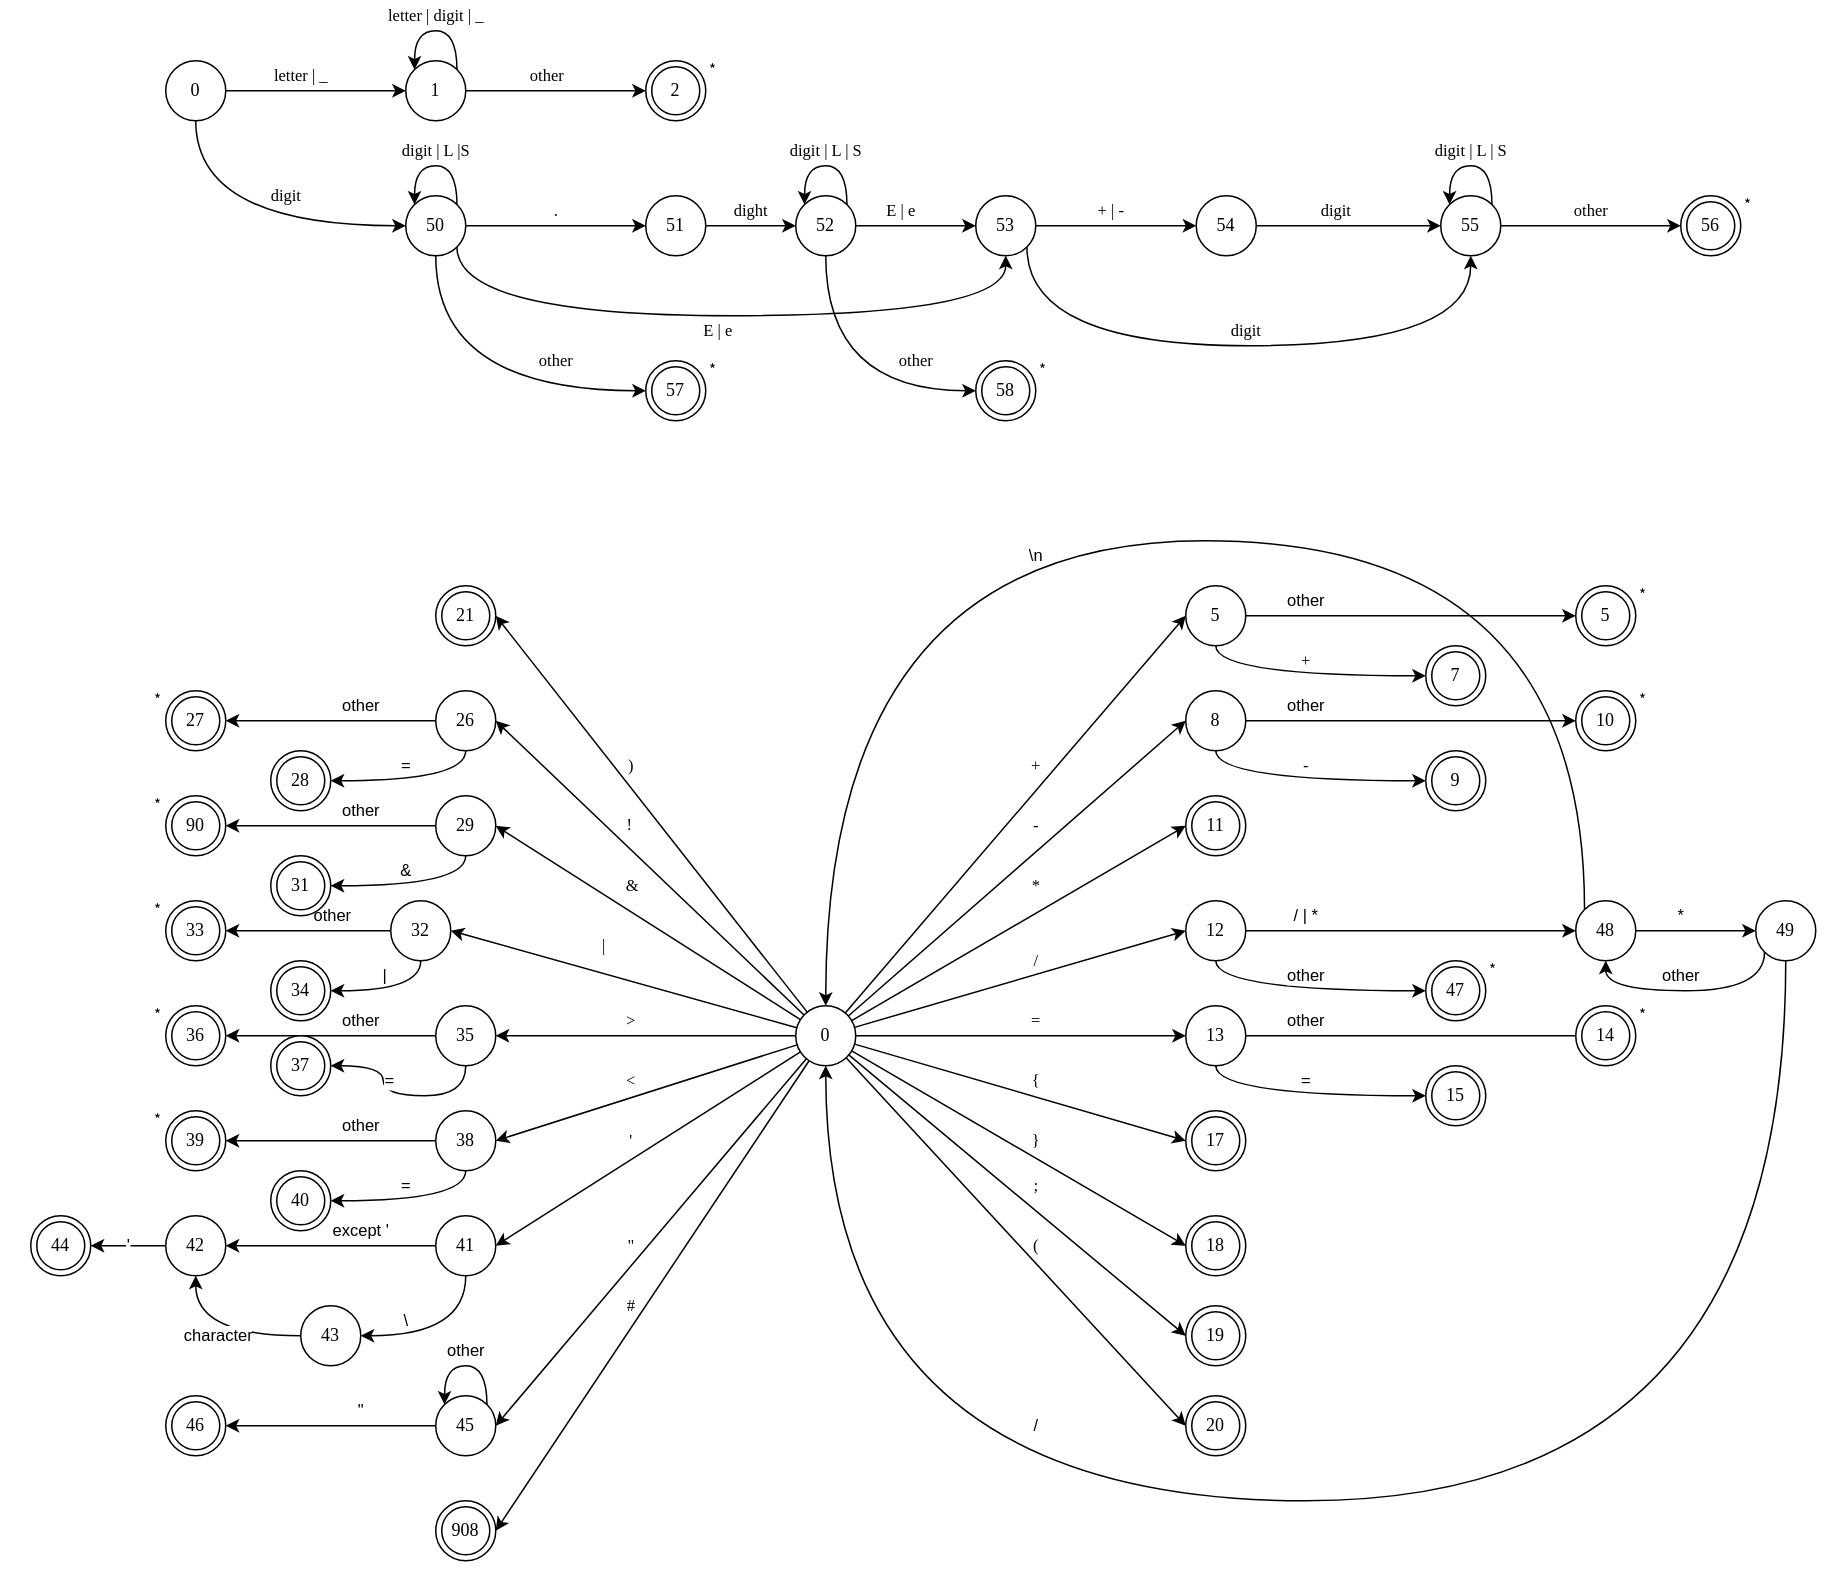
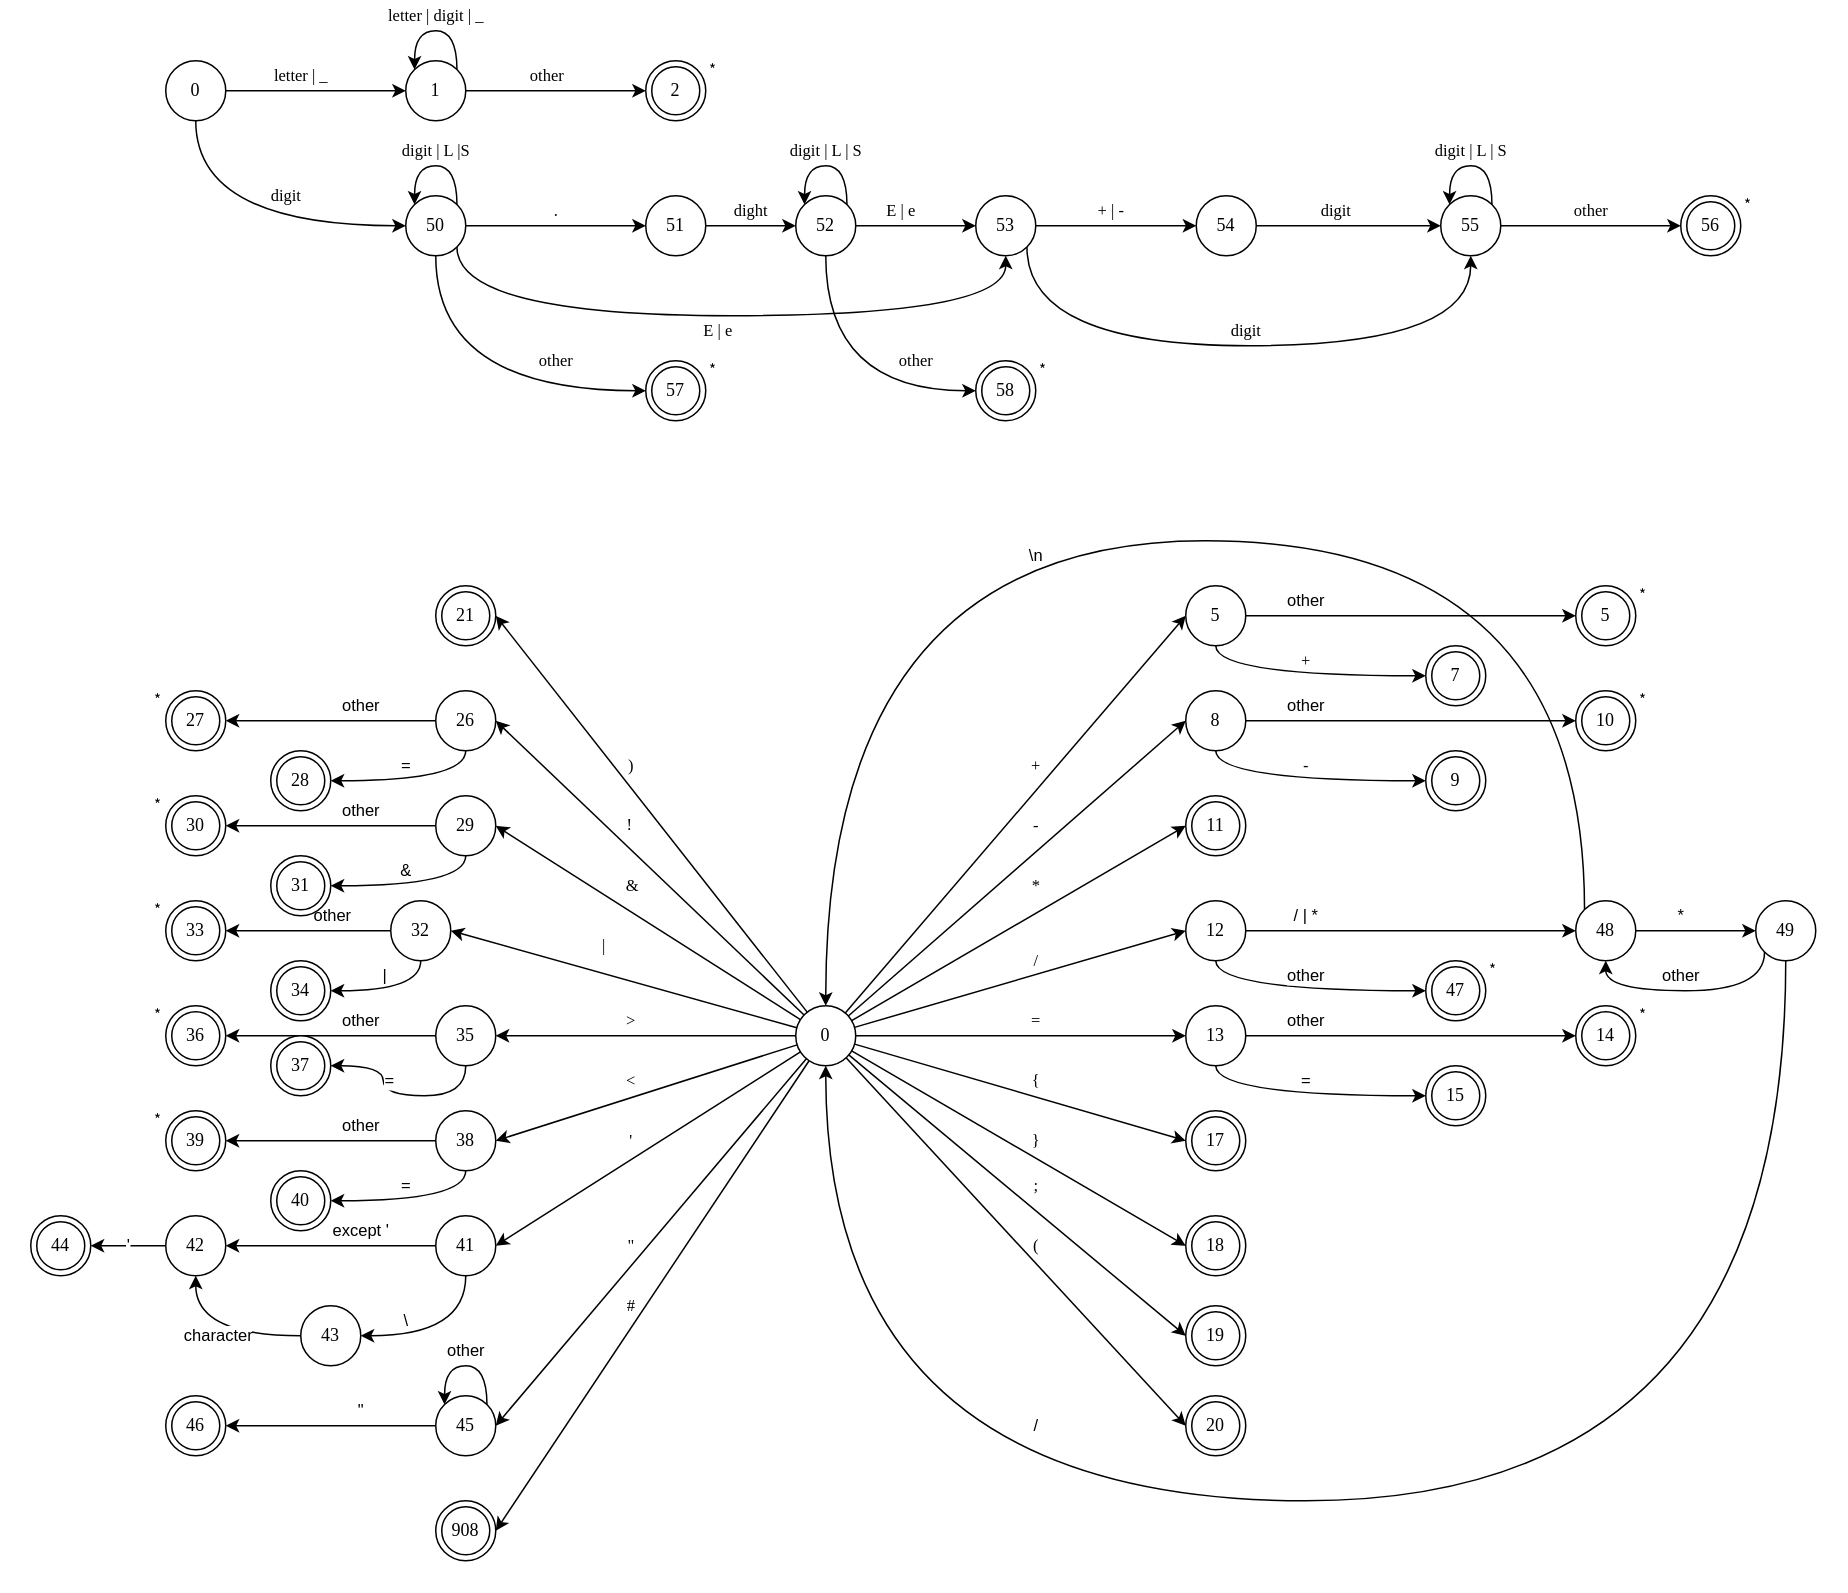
(196, 826) -> (196, 826)
(1568, 1036) -> (1564, 1036)
